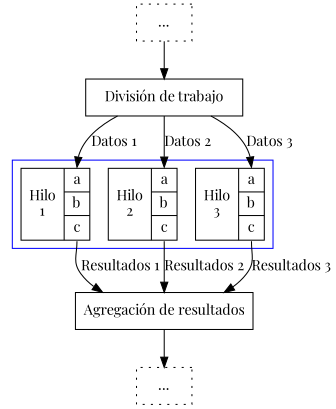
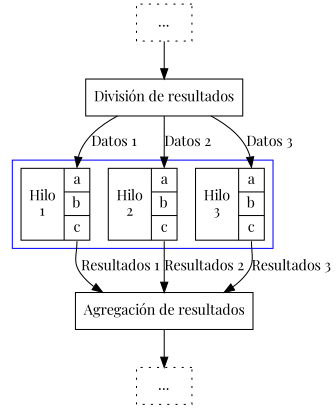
(164, 98) -> (164, 98)
